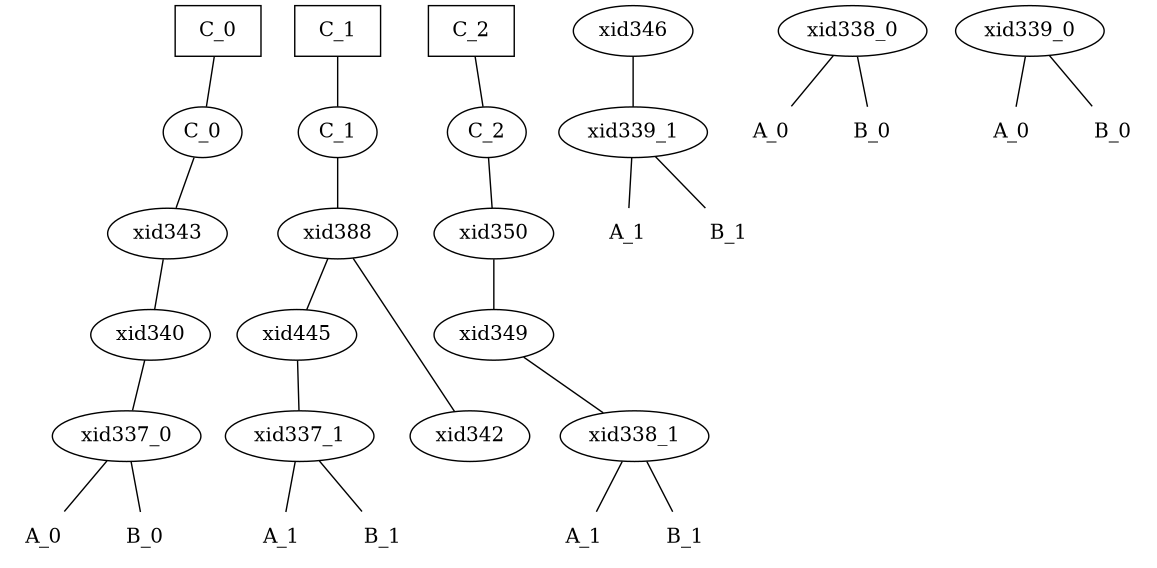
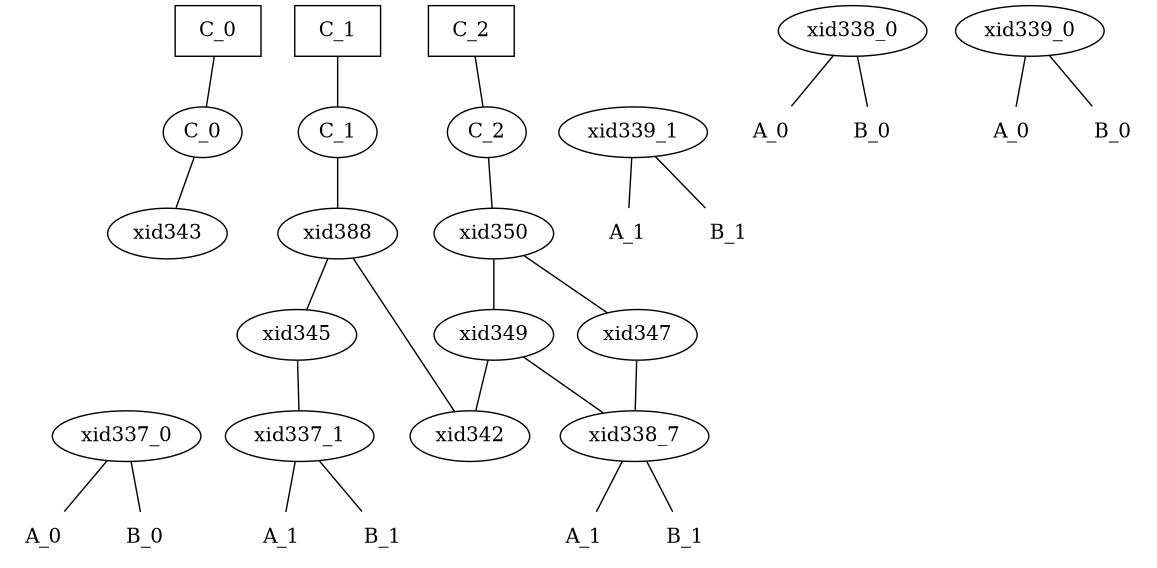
(633, 31) -> none
(151, 335) -> none
(297, 335) -> (297, 335)
none -> (637, 335)
none -> (482, 385)
(635, 436) -> (635, 436)
